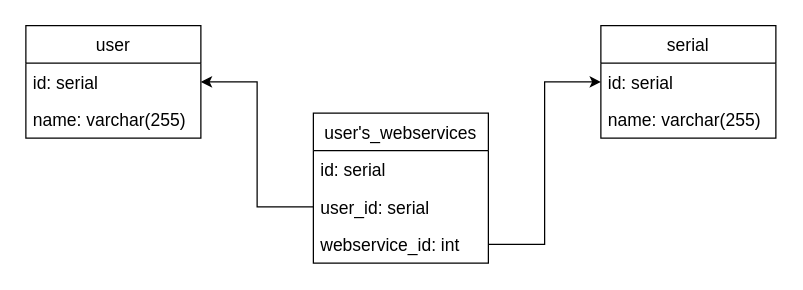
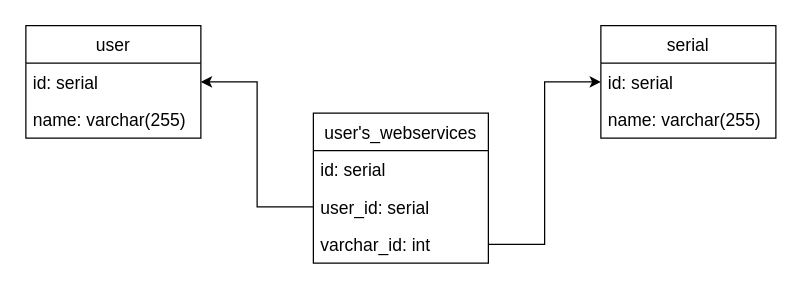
(397, 245) -> (384, 245)
